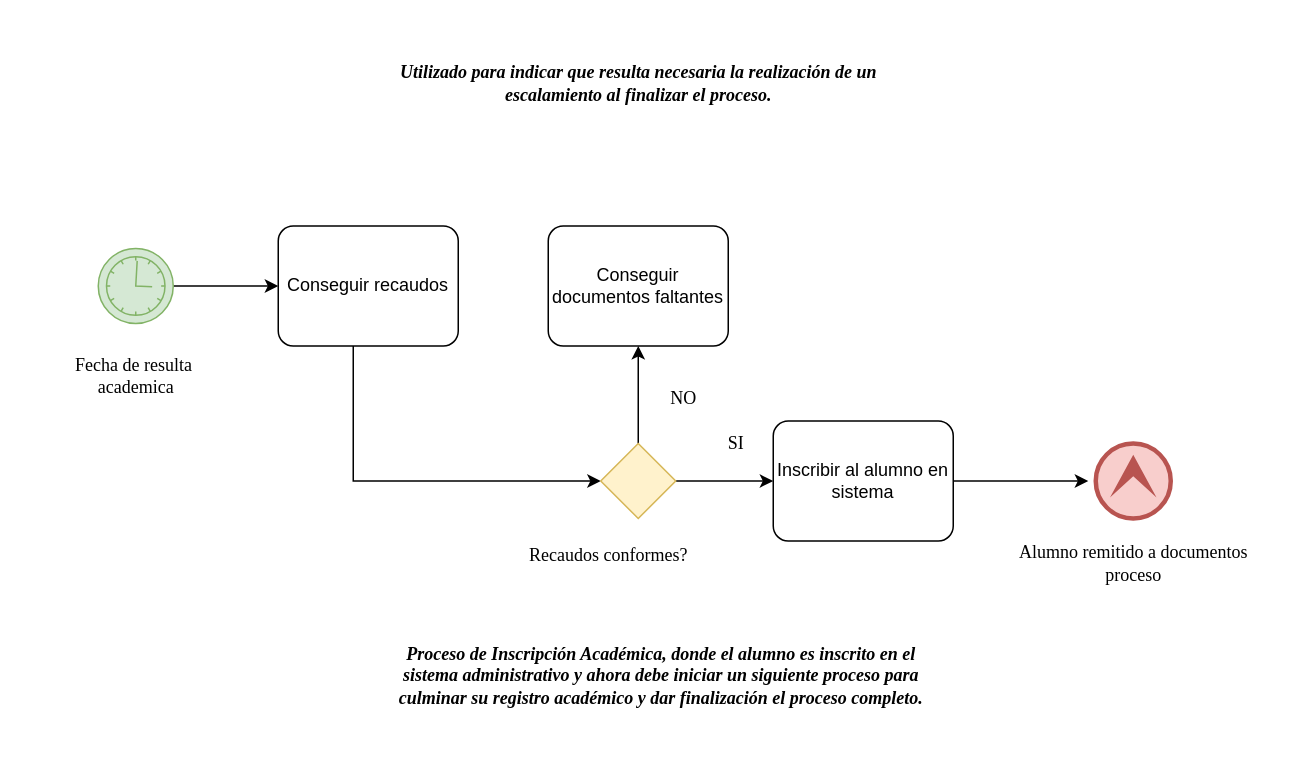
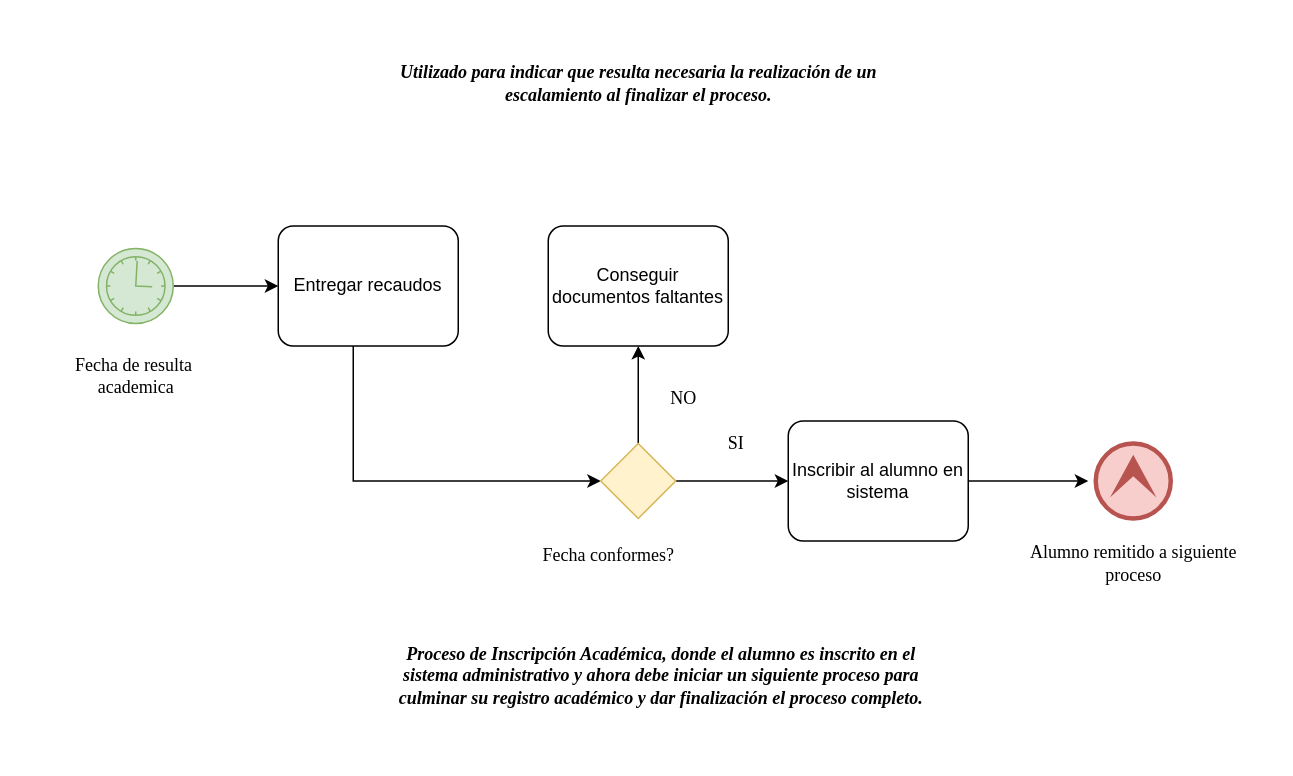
(368, 286) -> (368, 286)
(863, 481) -> (878, 481)
(609, 556) -> (609, 556)
(1134, 563) -> (1134, 563)
